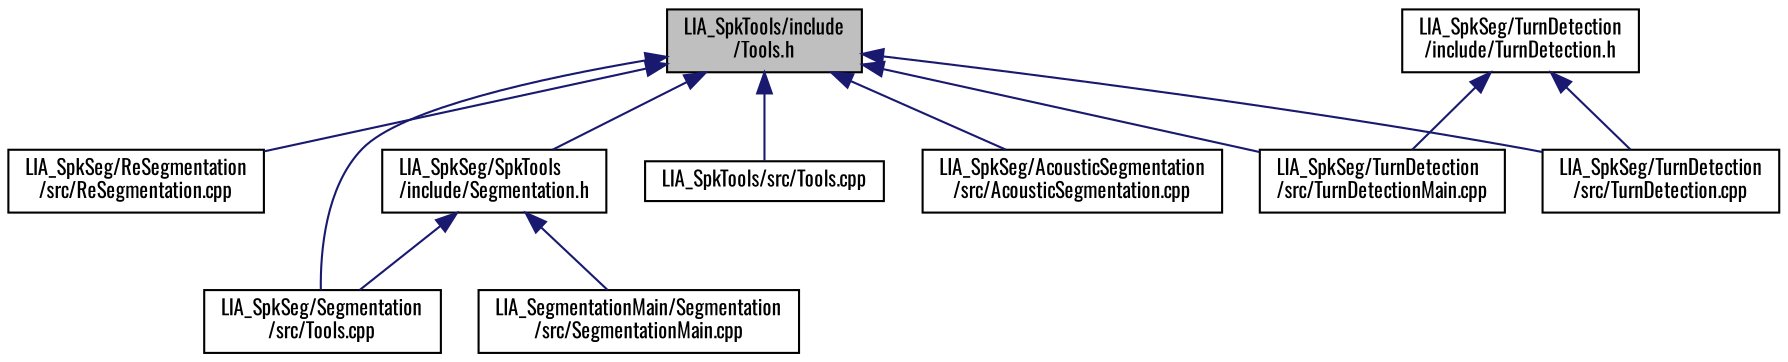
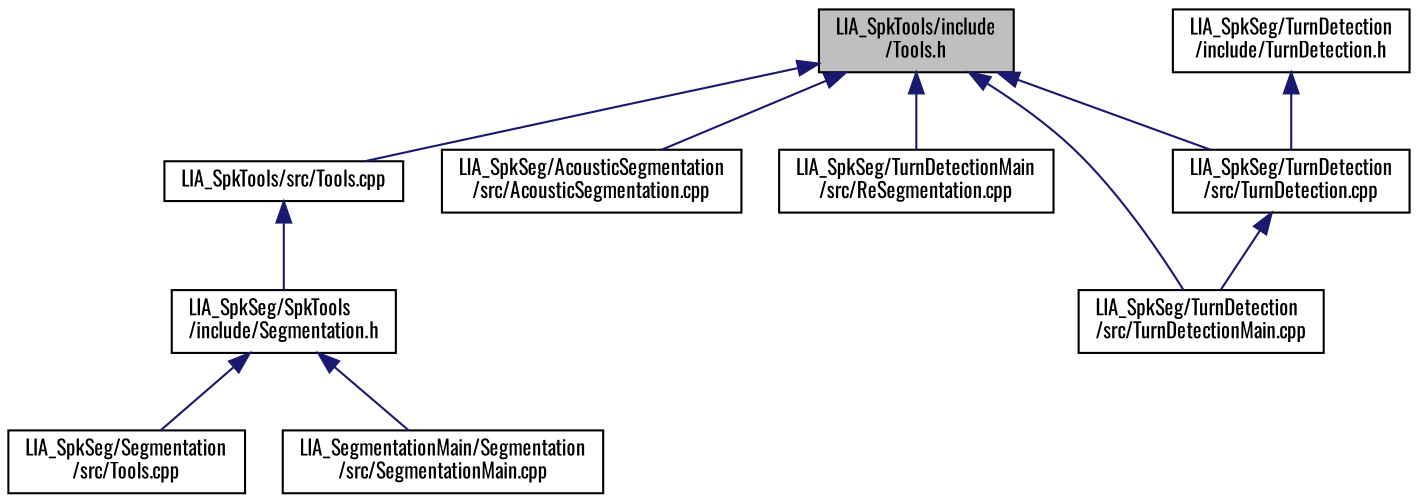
(620, 116) -> (284, 257)
(1444, 118) -> (1240, 260)
(368, 144) -> none
(136, 181) -> (916, 181)
